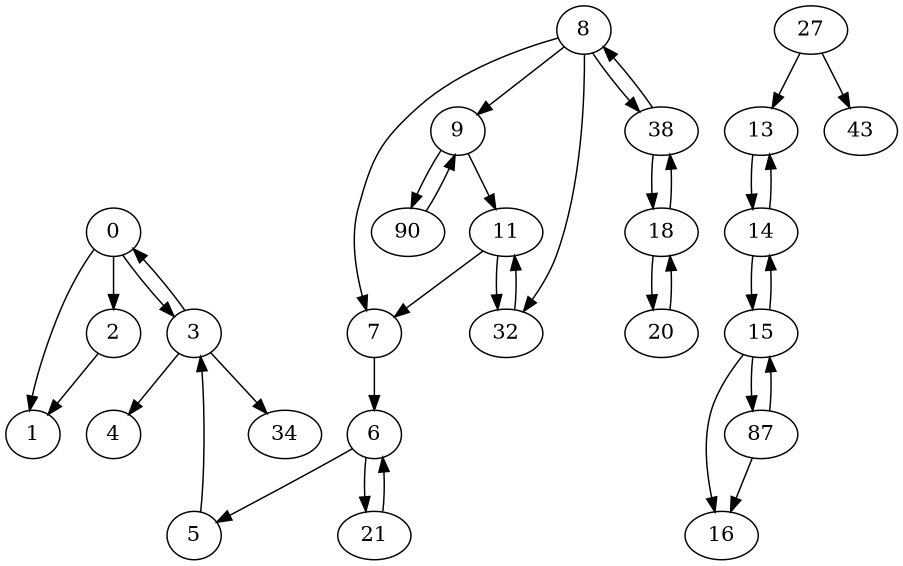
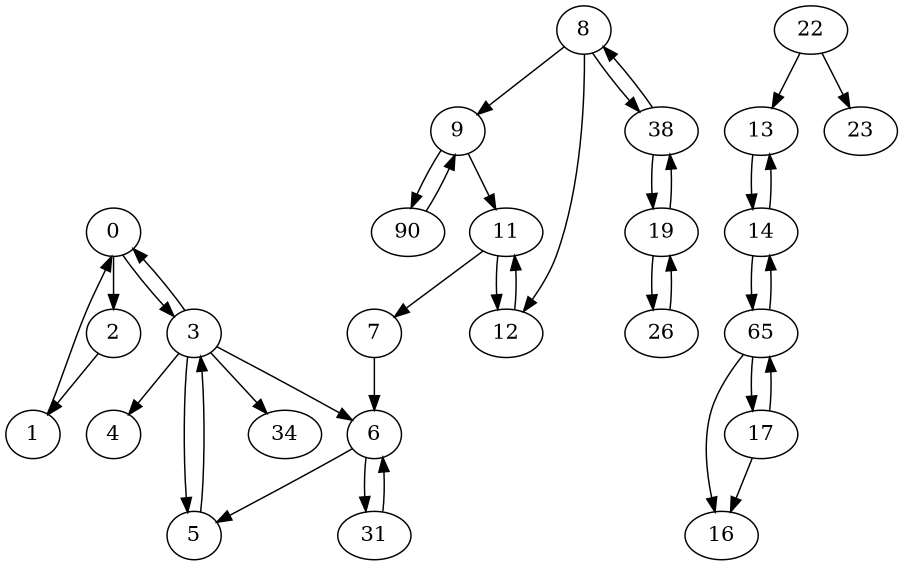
(811, 30) -> (811, 30)
(400, 125) -> none
(861, 131) -> (861, 131)
(662, 232) -> (662, 232)
(56, 320) -> (75, 341)
(506, 333) -> (506, 333)
(662, 333) -> (662, 333)
(761, 333) -> (761, 333)
none -> (278, 379)
none -> (184, 427)
(761, 434) -> (761, 434)
(374, 536) -> (374, 536)
